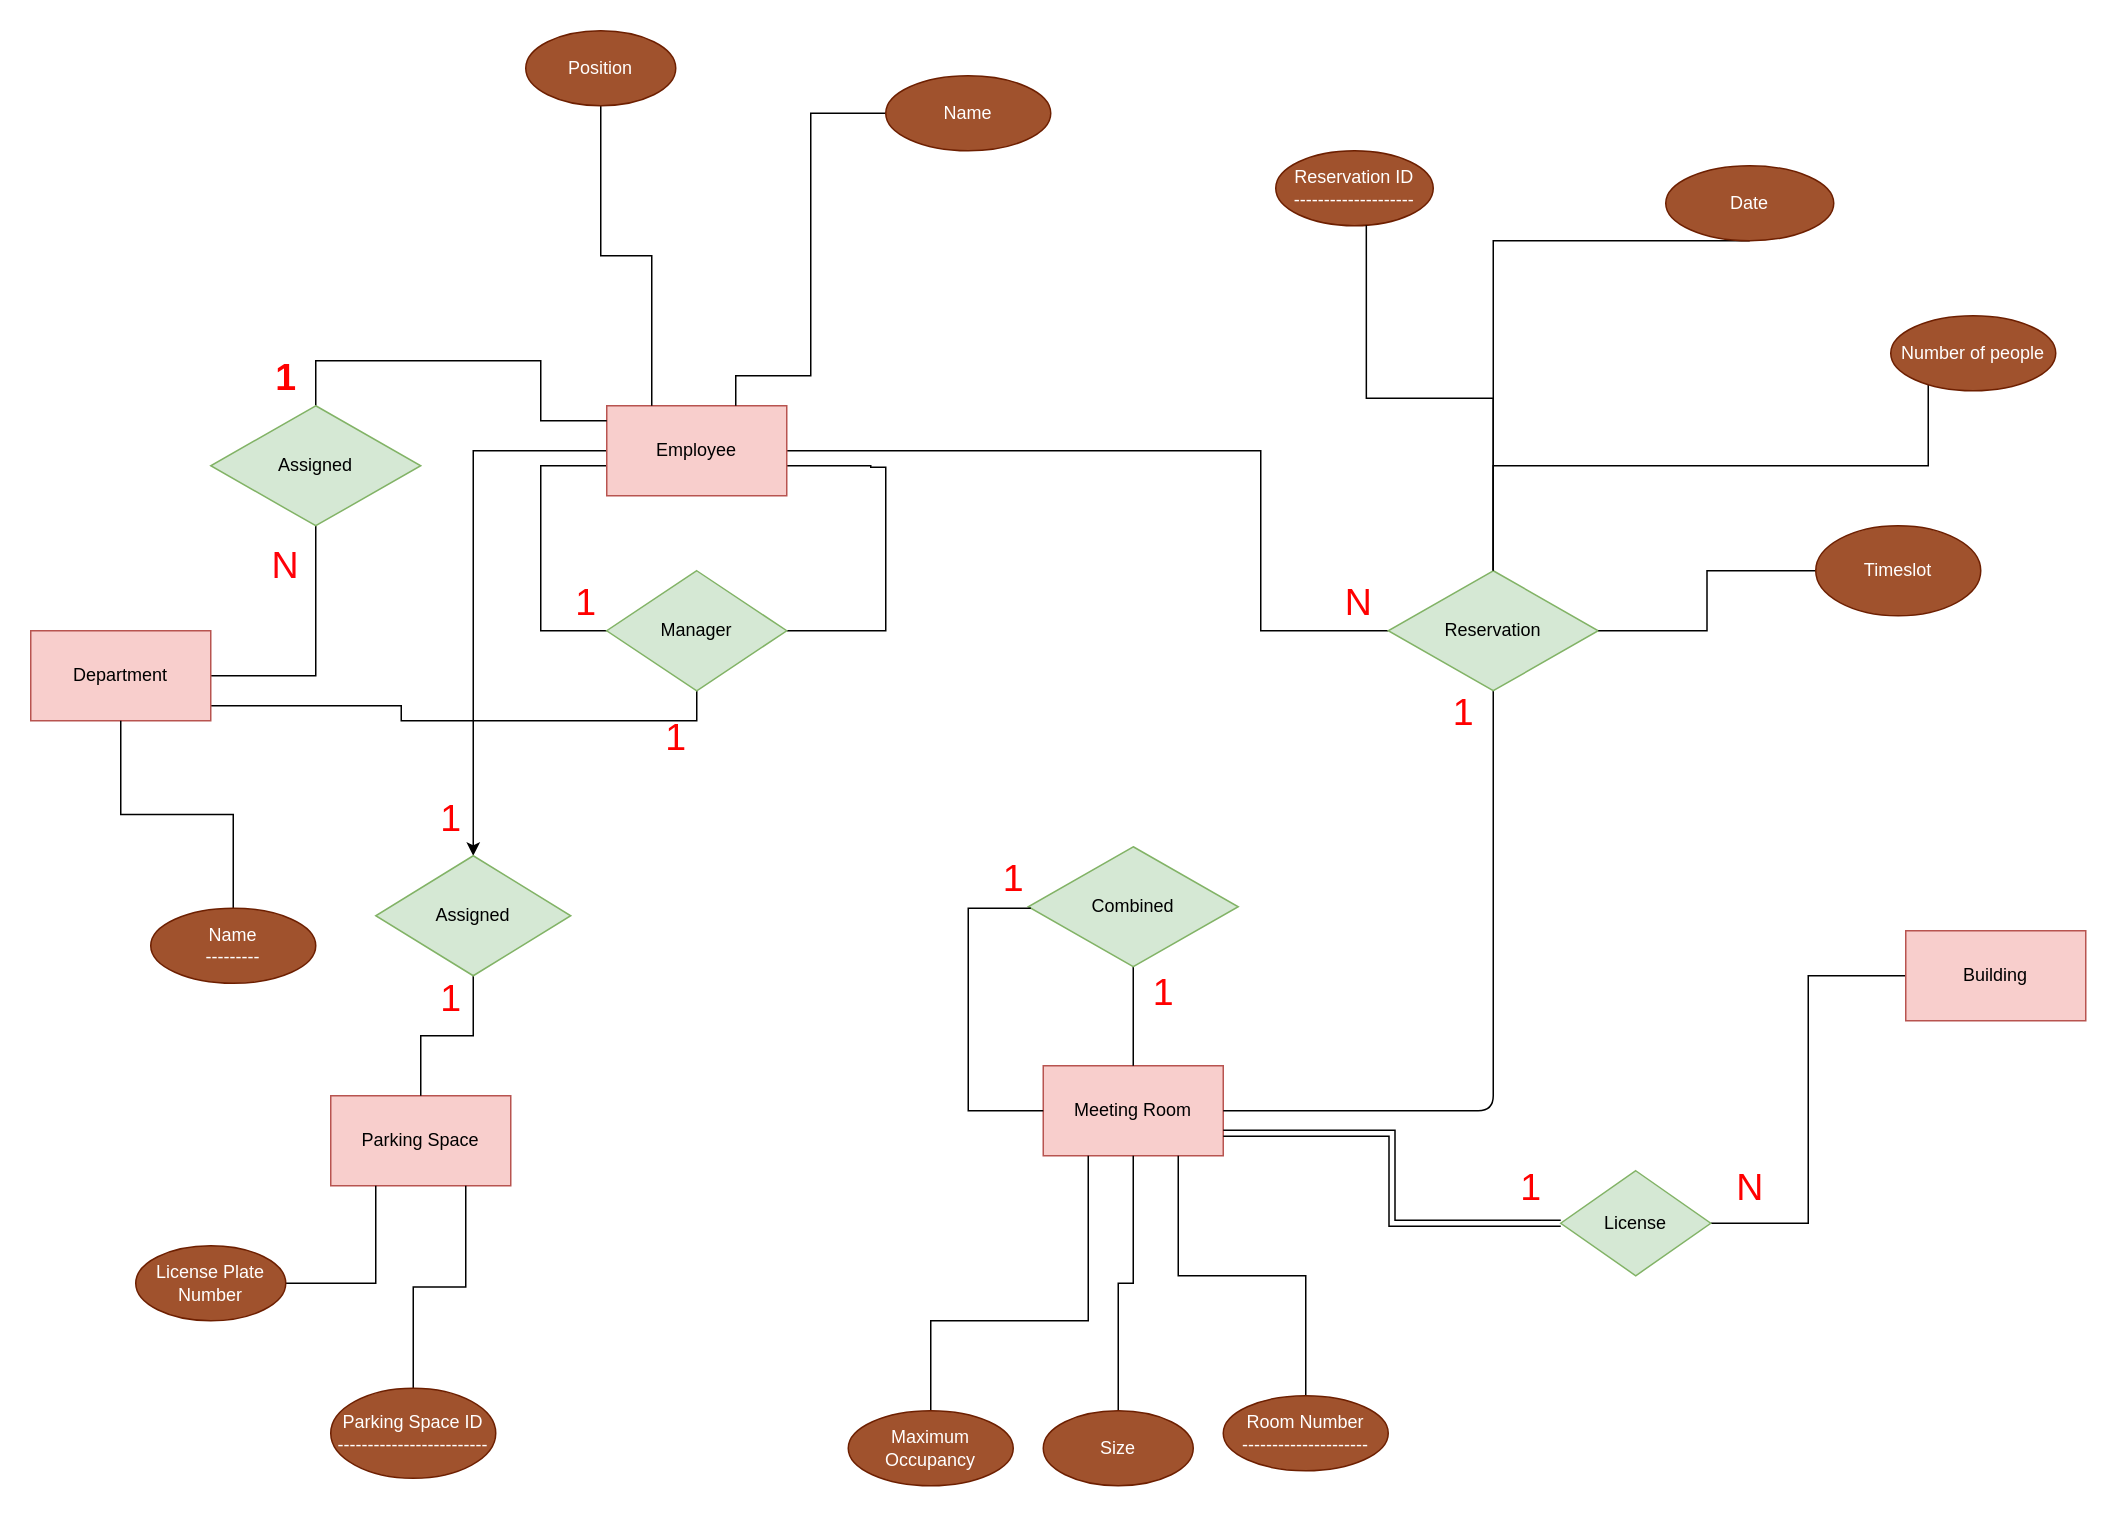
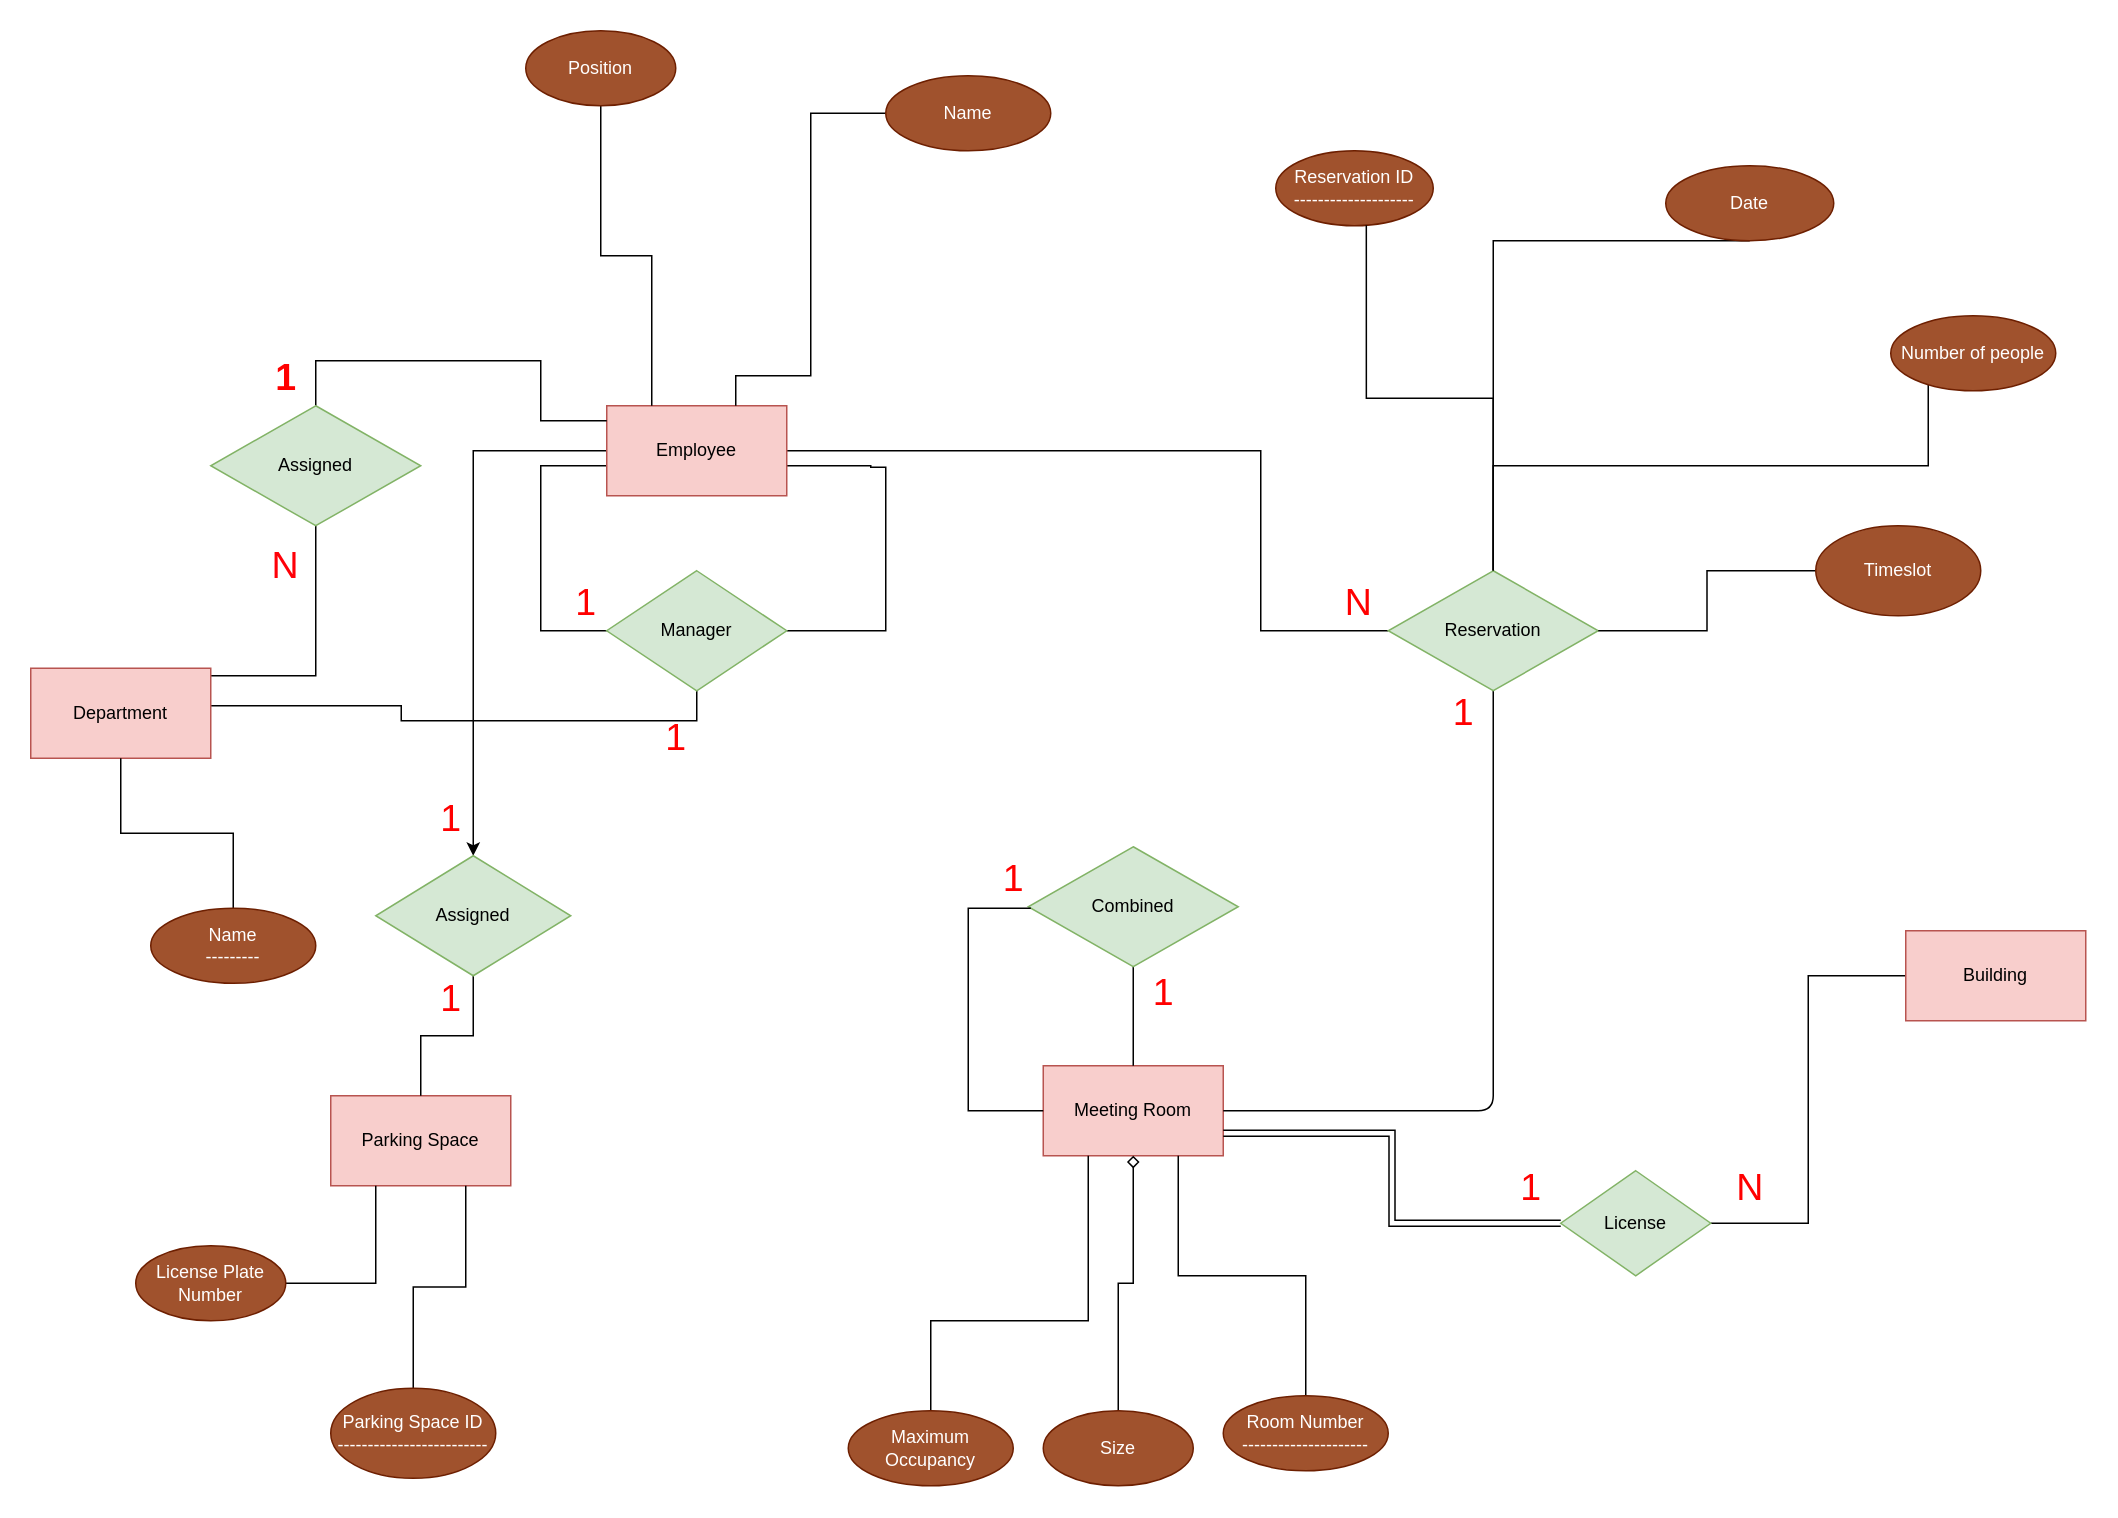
(121, 676) -> (121, 713)
(1133, 1162) -> (1133, 1168)
